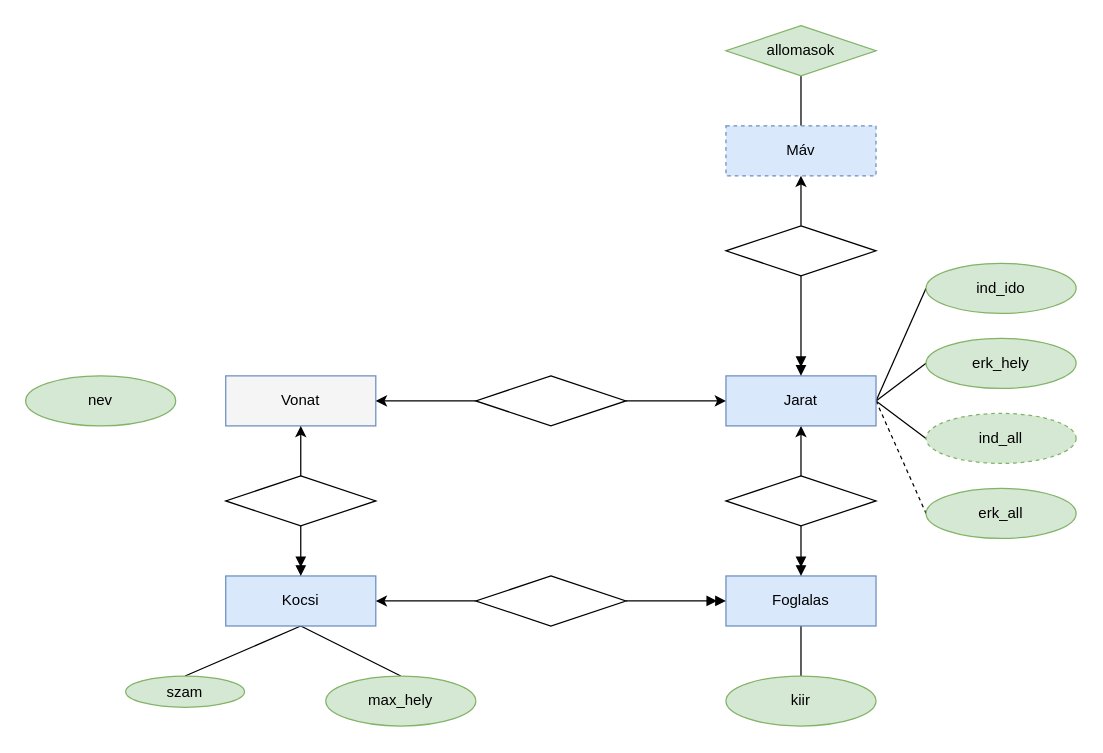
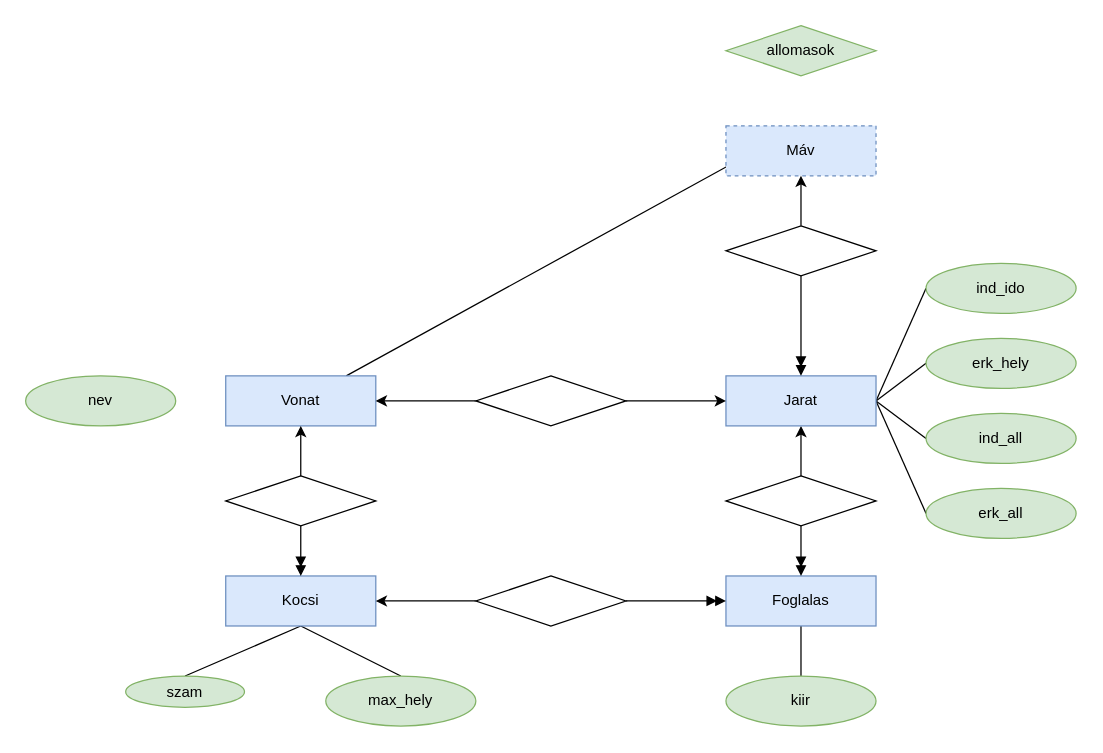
(801, 101) -> (536, 271)
(301, 401) -> (301, 401)
(1001, 438) -> (1001, 438)
(902, 459) -> (902, 459)
